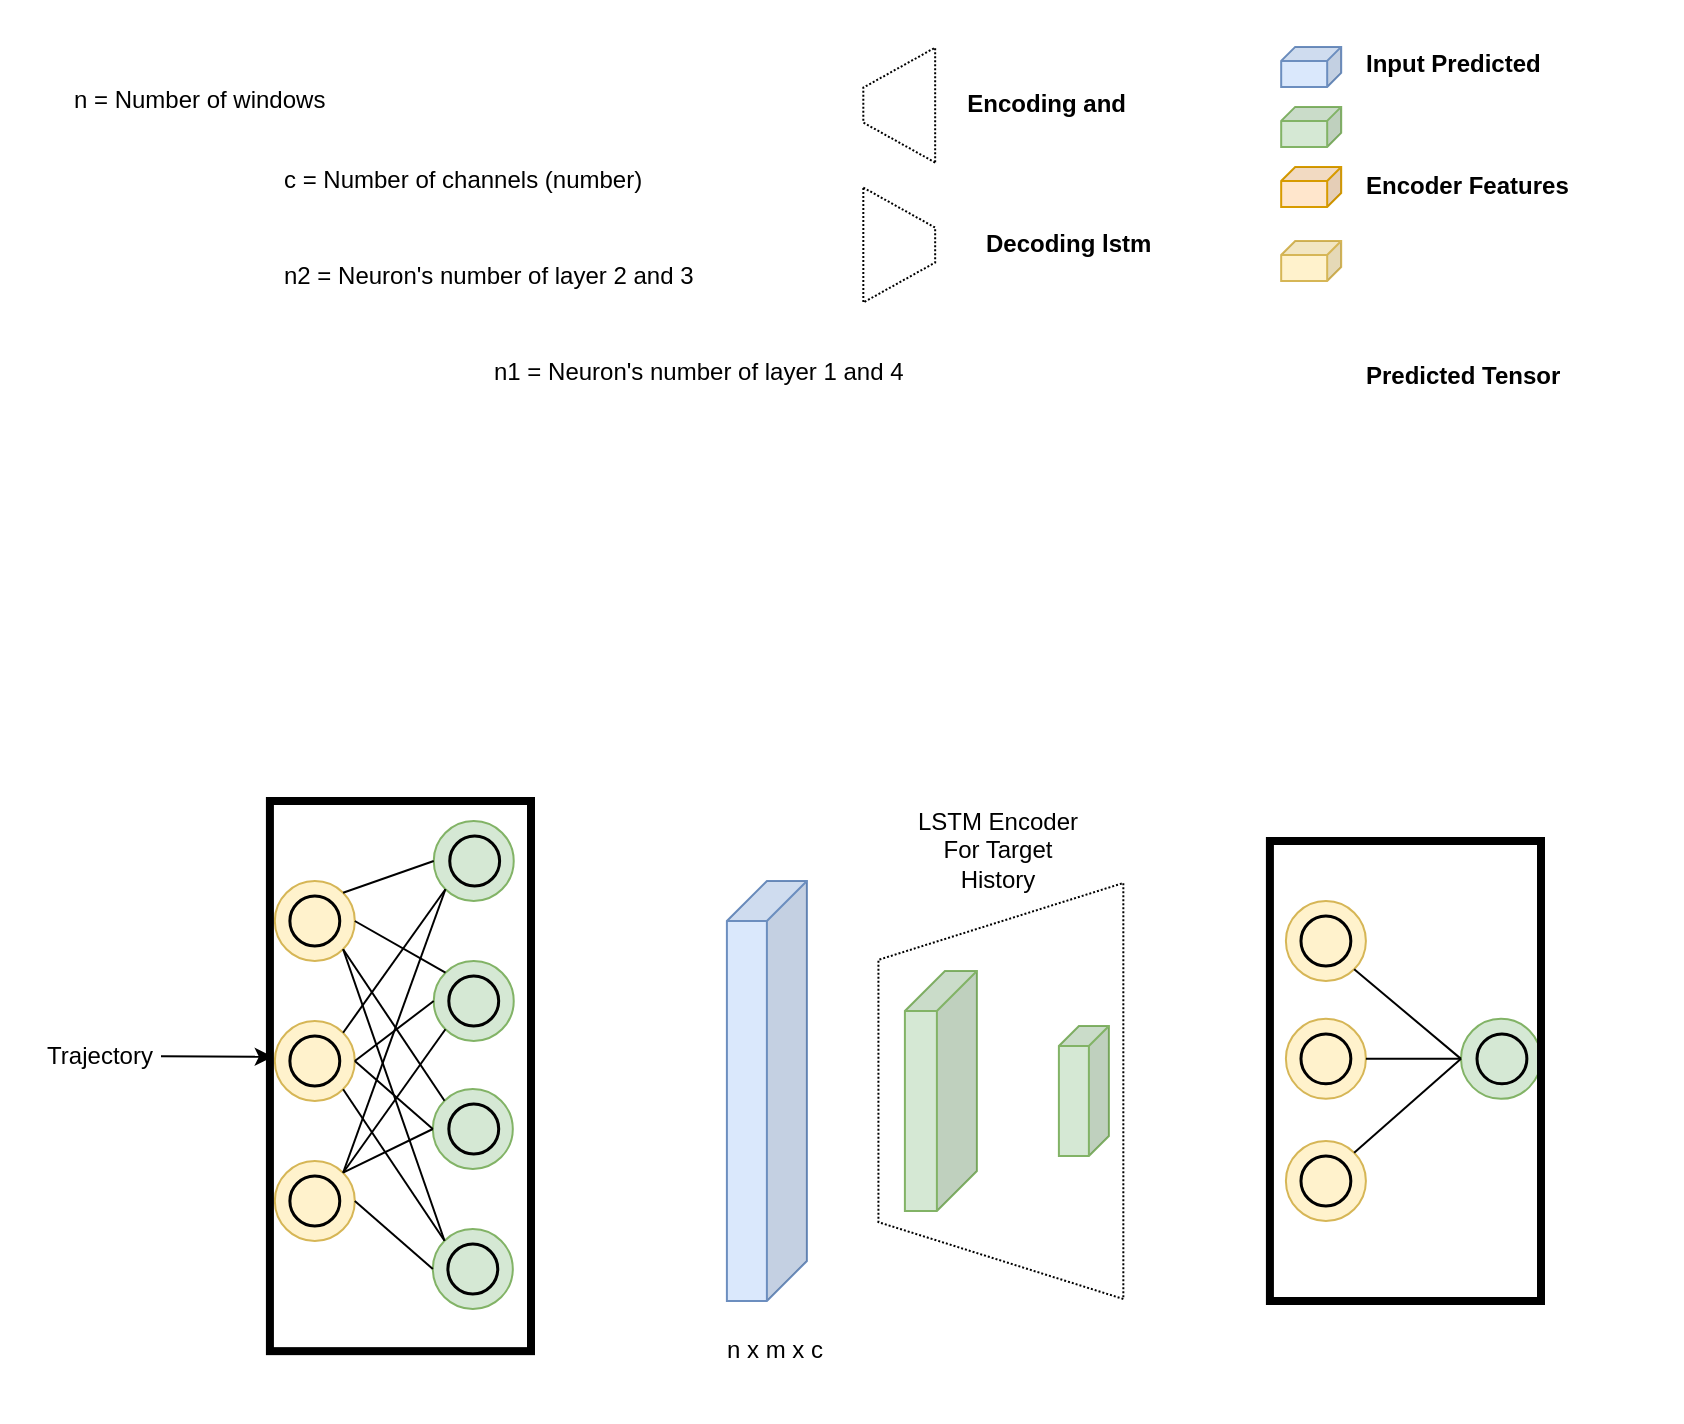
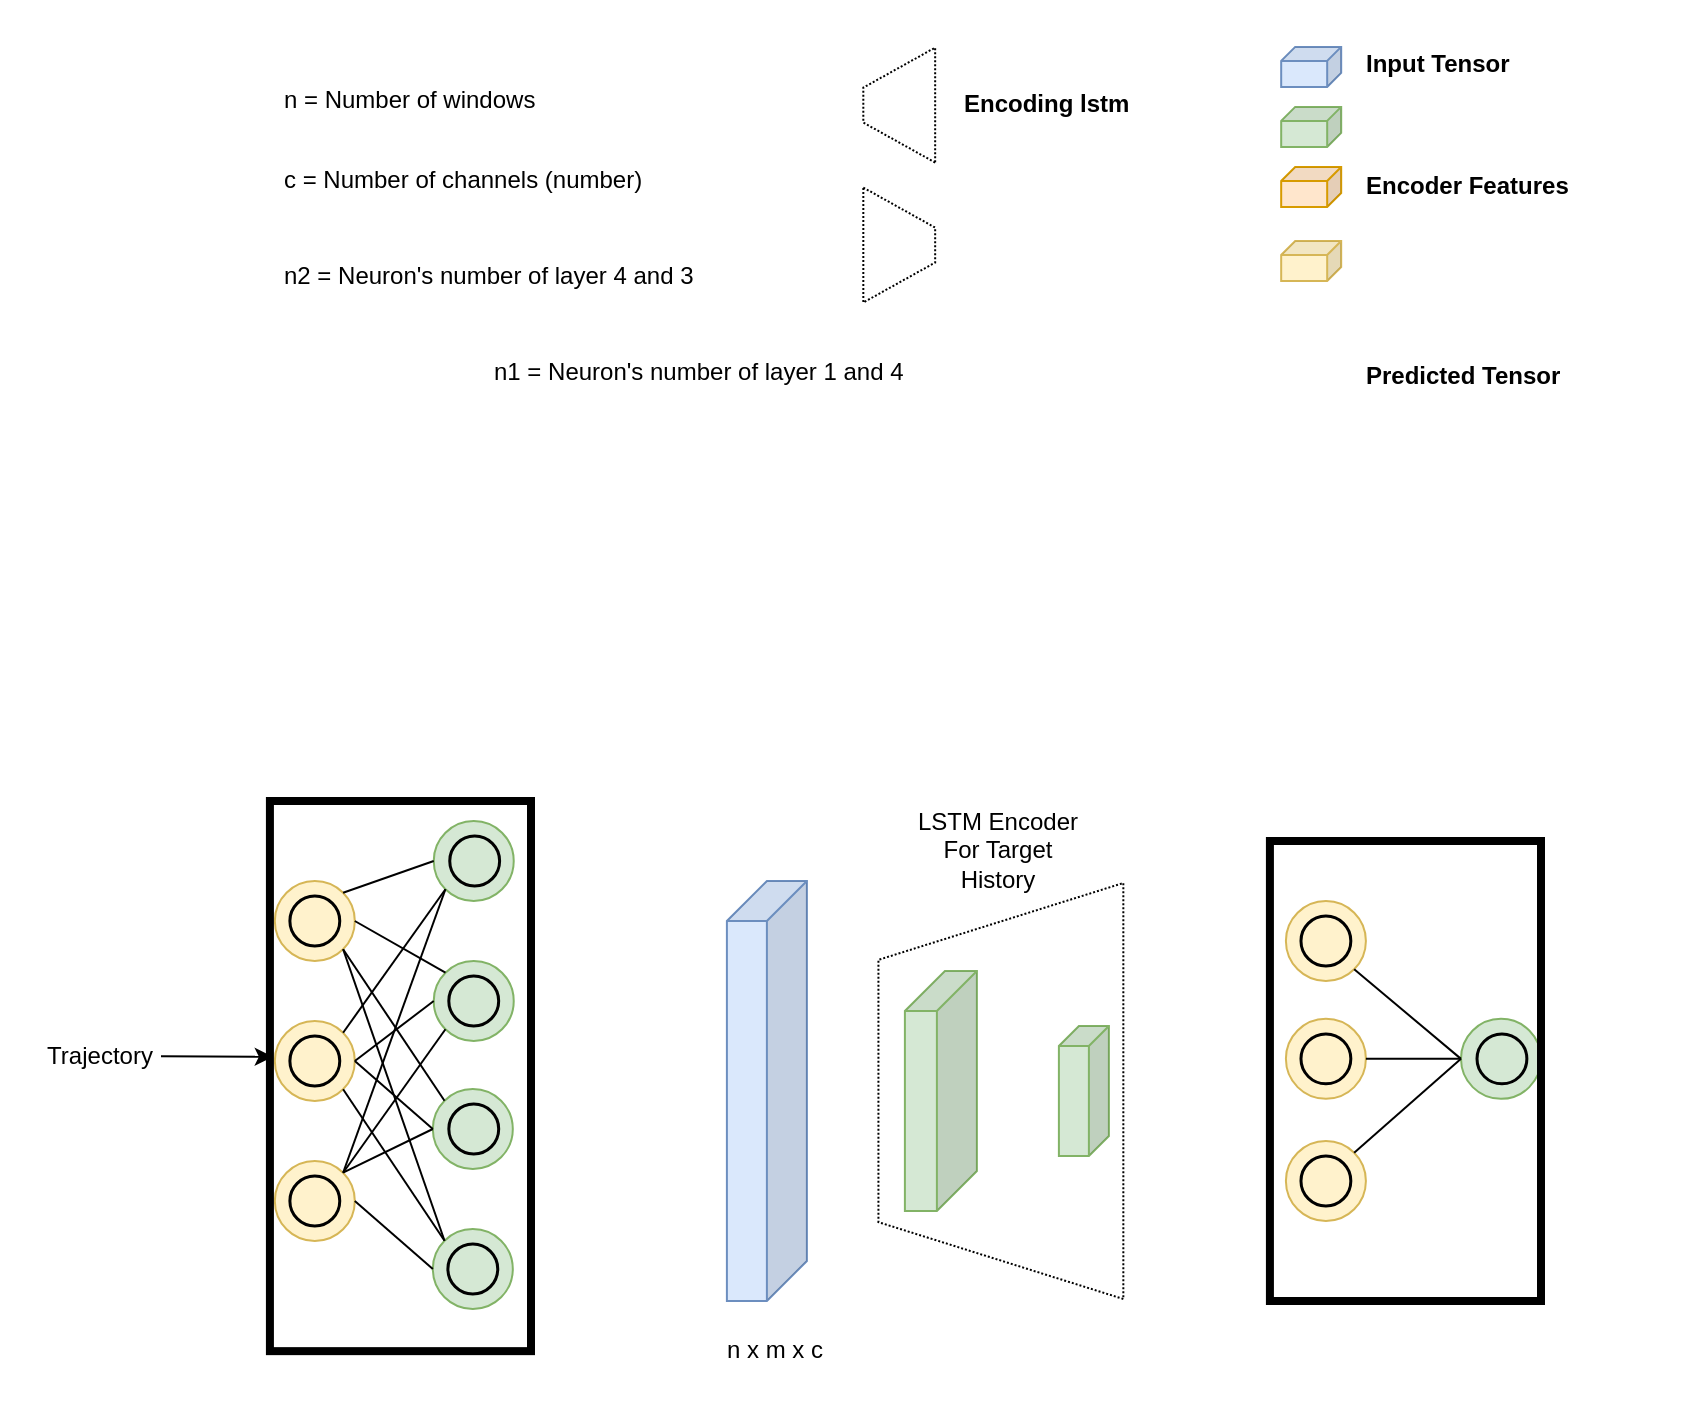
(1462, 65) -> (1445, 65)
(204, 101) -> (414, 101)
(1051, 105) -> (1051, 105)
(1073, 245) -> none
(502, 277) -> (502, 277)
